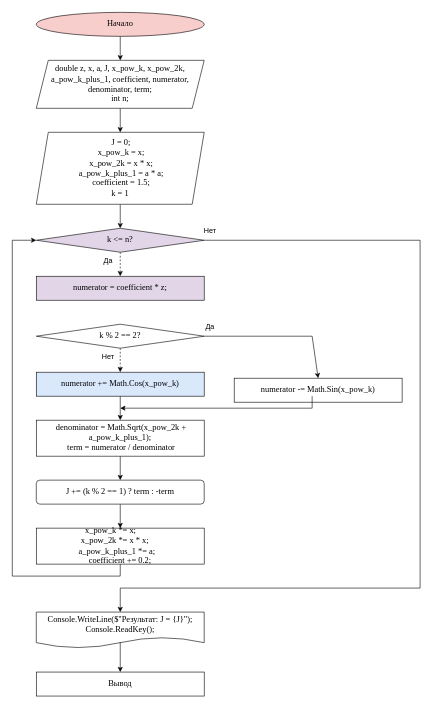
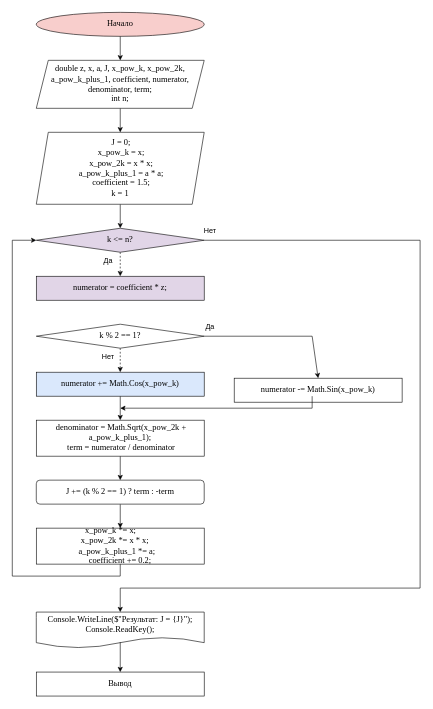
(120, 336) -> (120, 336)
